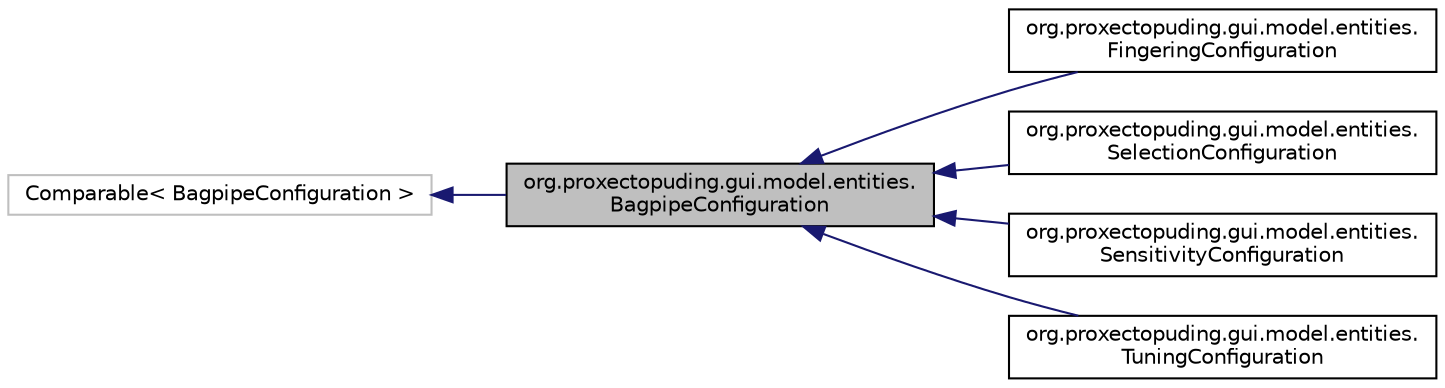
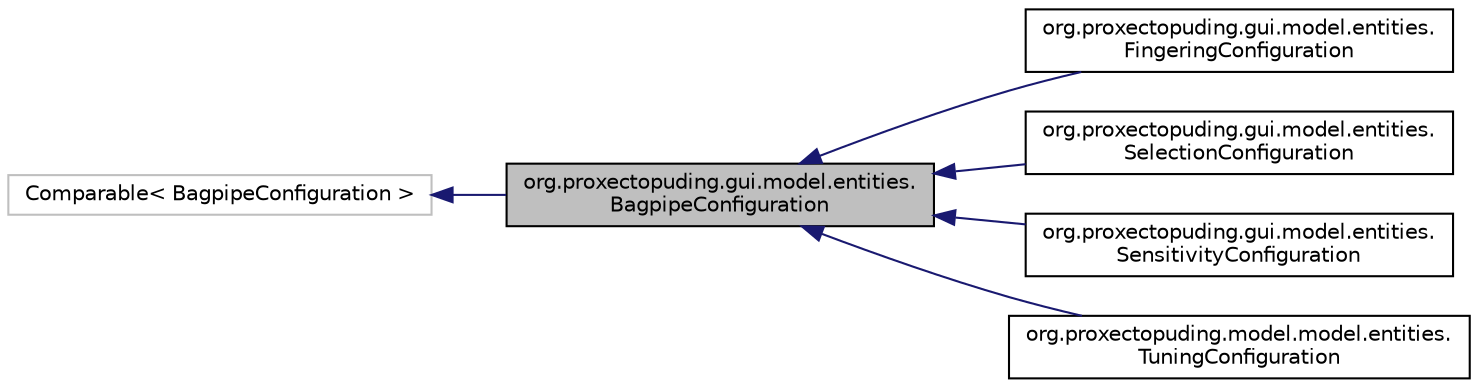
(1223, 347) -> (1239, 347)
